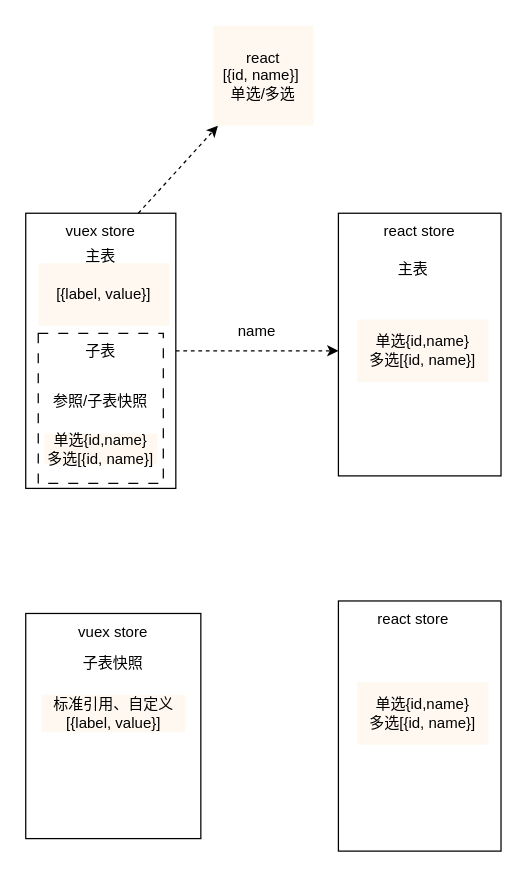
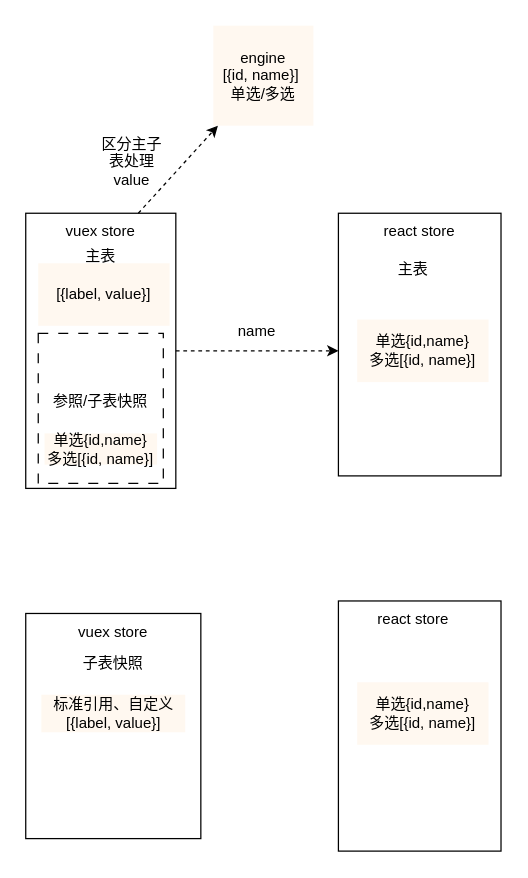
(263, 76) -> (263, 76)
none -> (132, 162)
(101, 352) -> none
